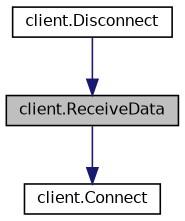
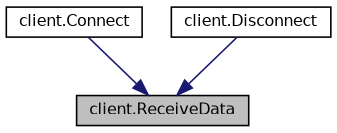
(92, 147) -> (112, 61)
